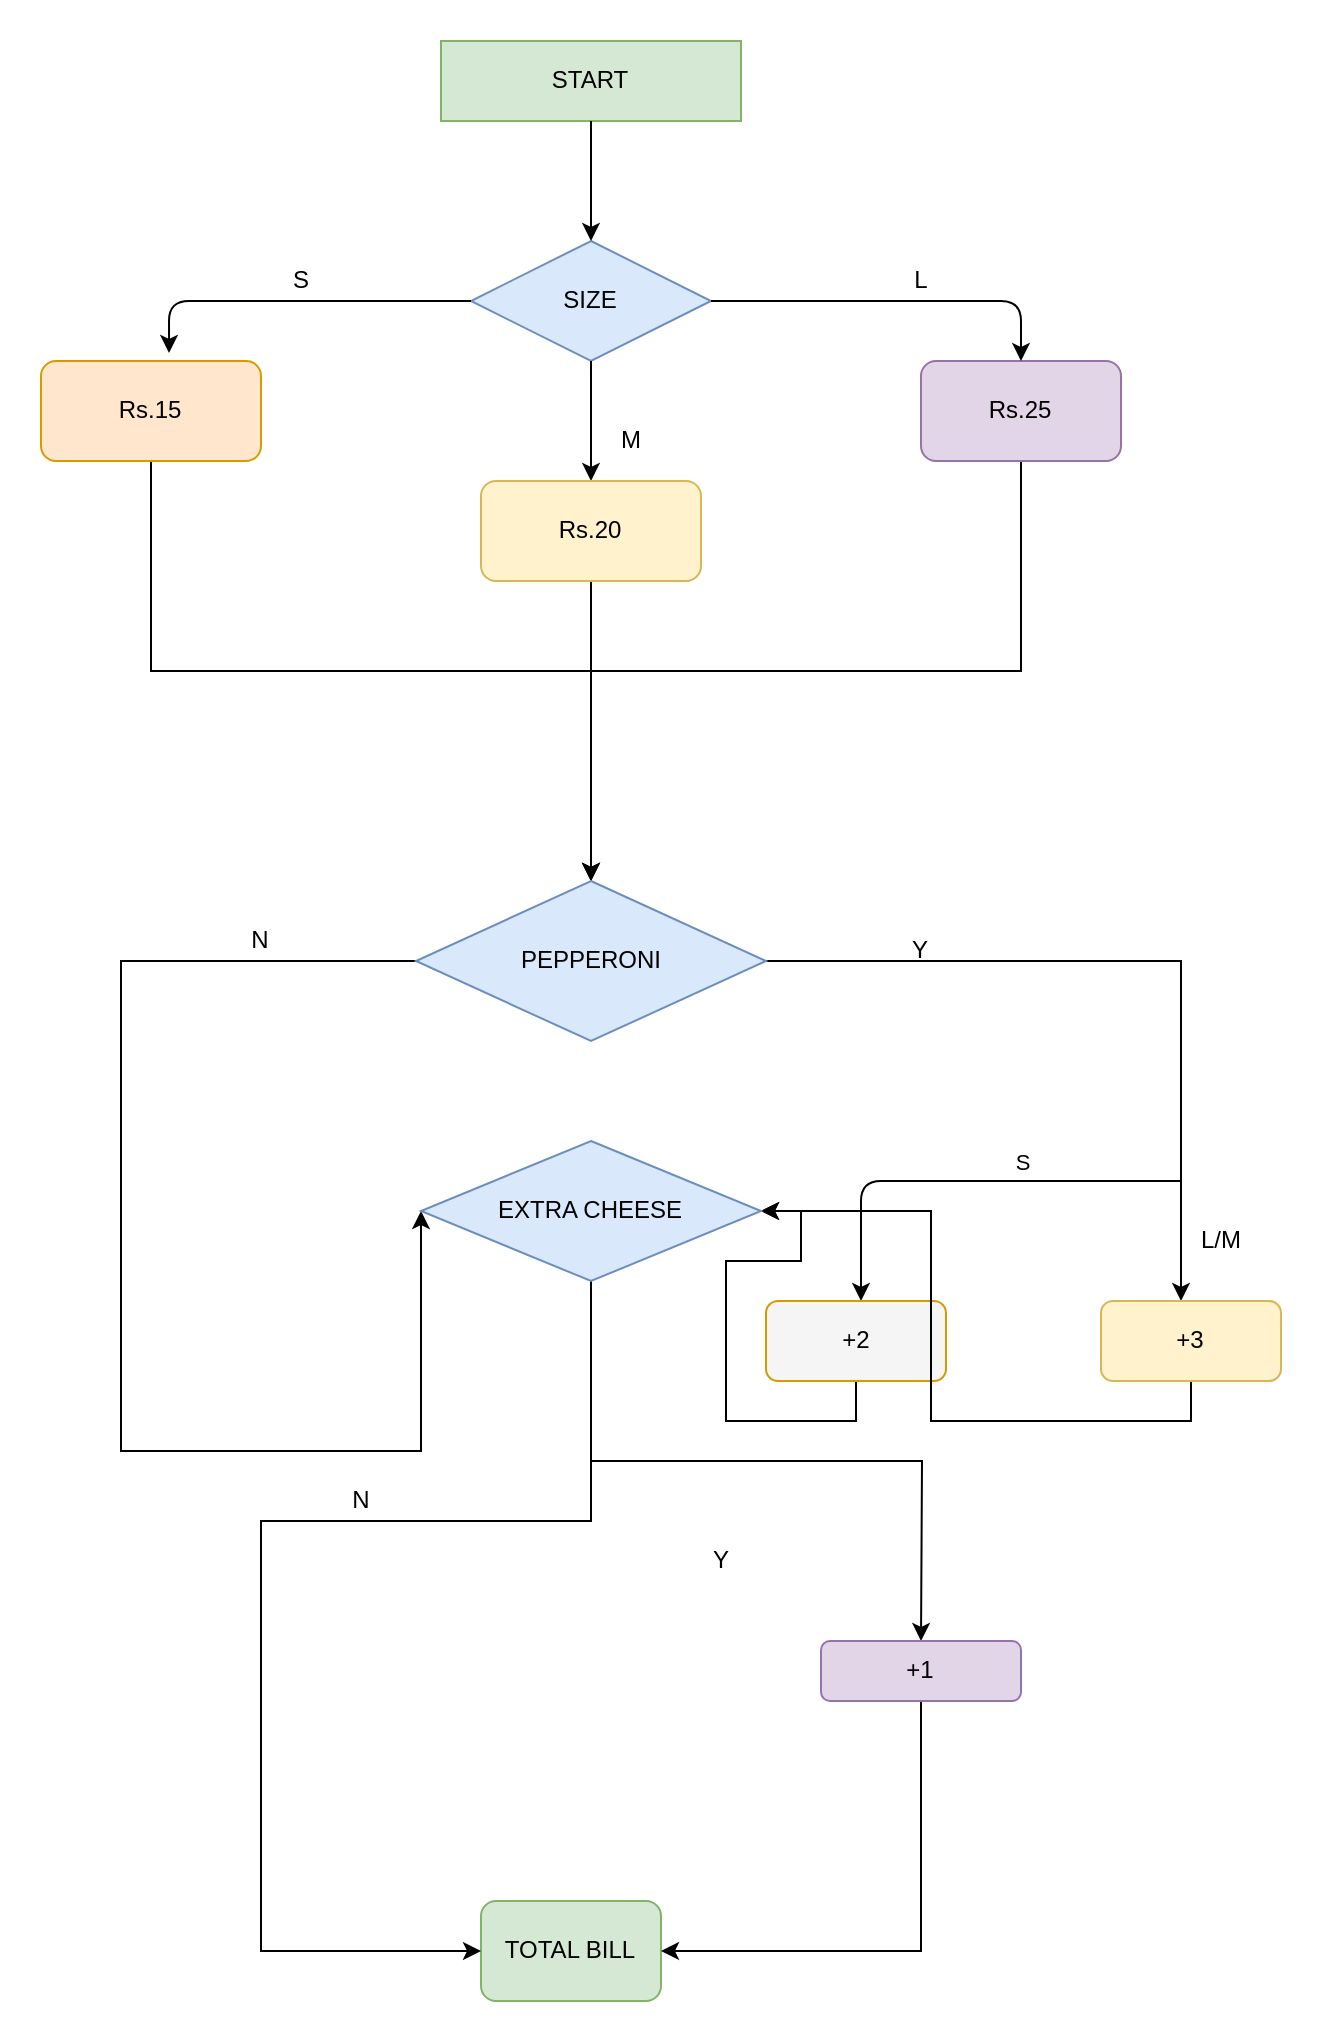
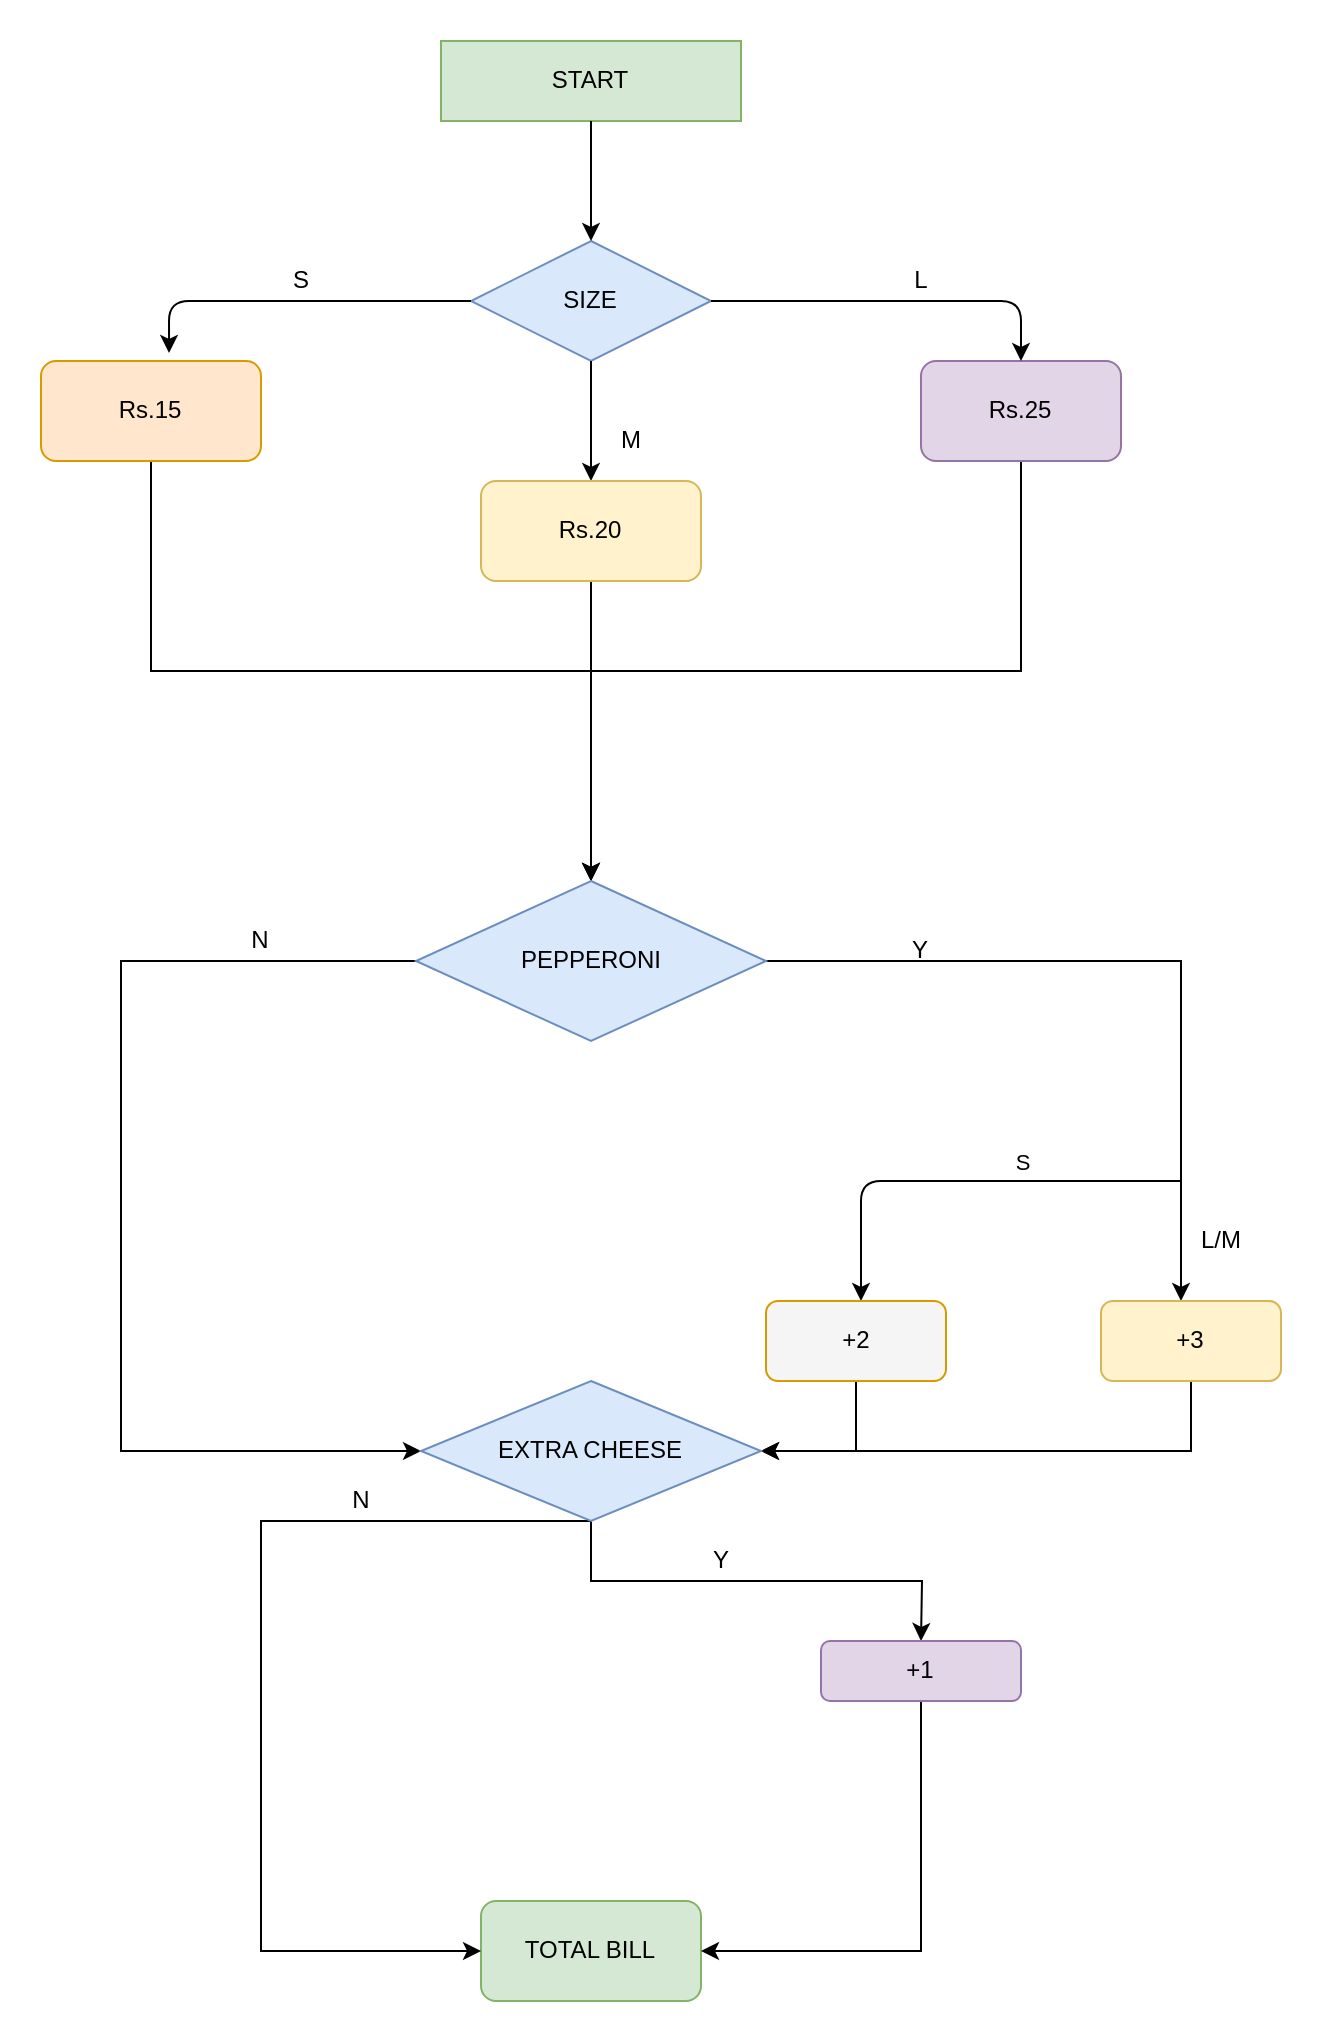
(591, 1211) -> (591, 1451)
(571, 1951) -> (591, 1951)
